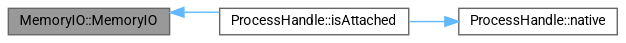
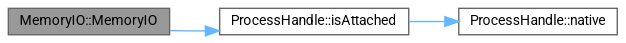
(202, 12) -> (188, 31)
